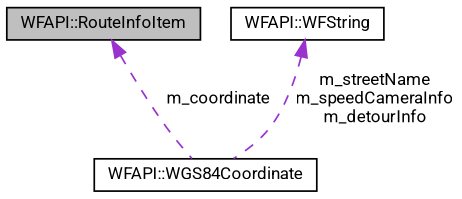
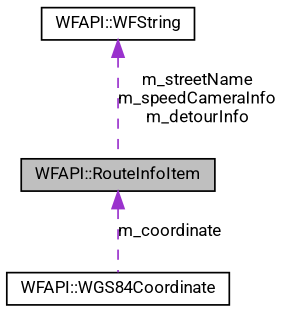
(278, 115) -> (118, 108)
